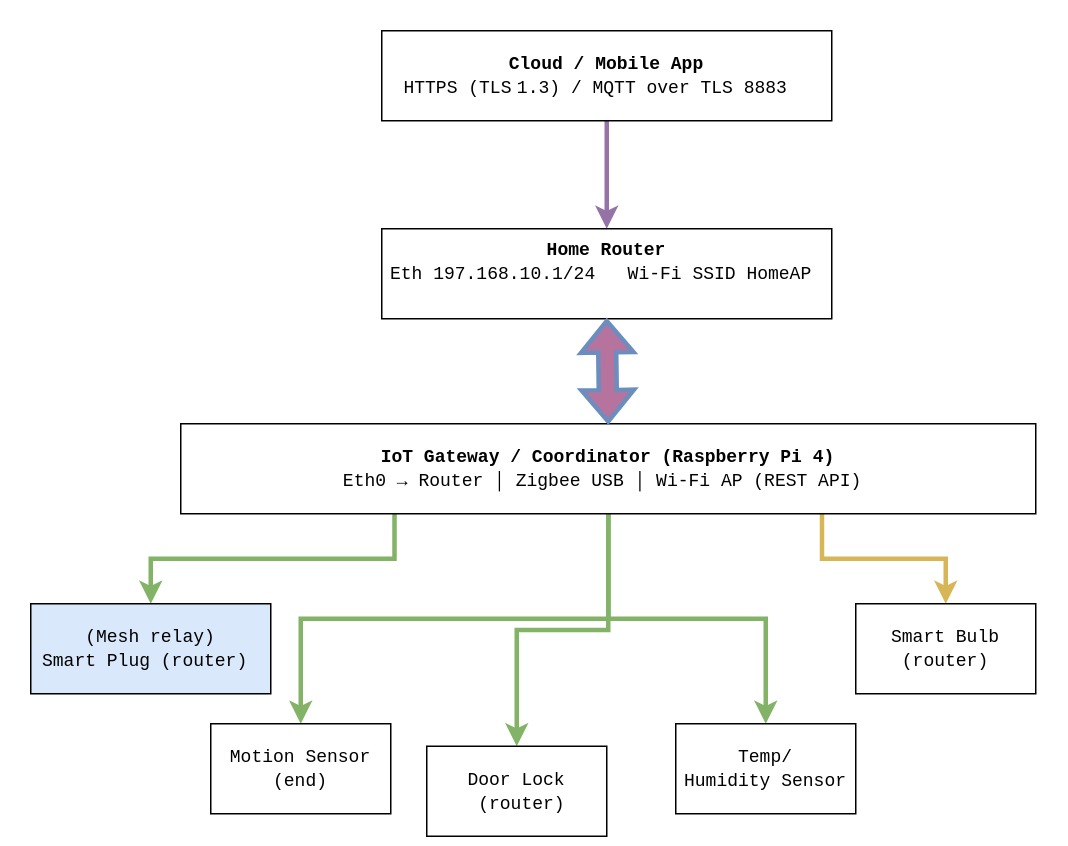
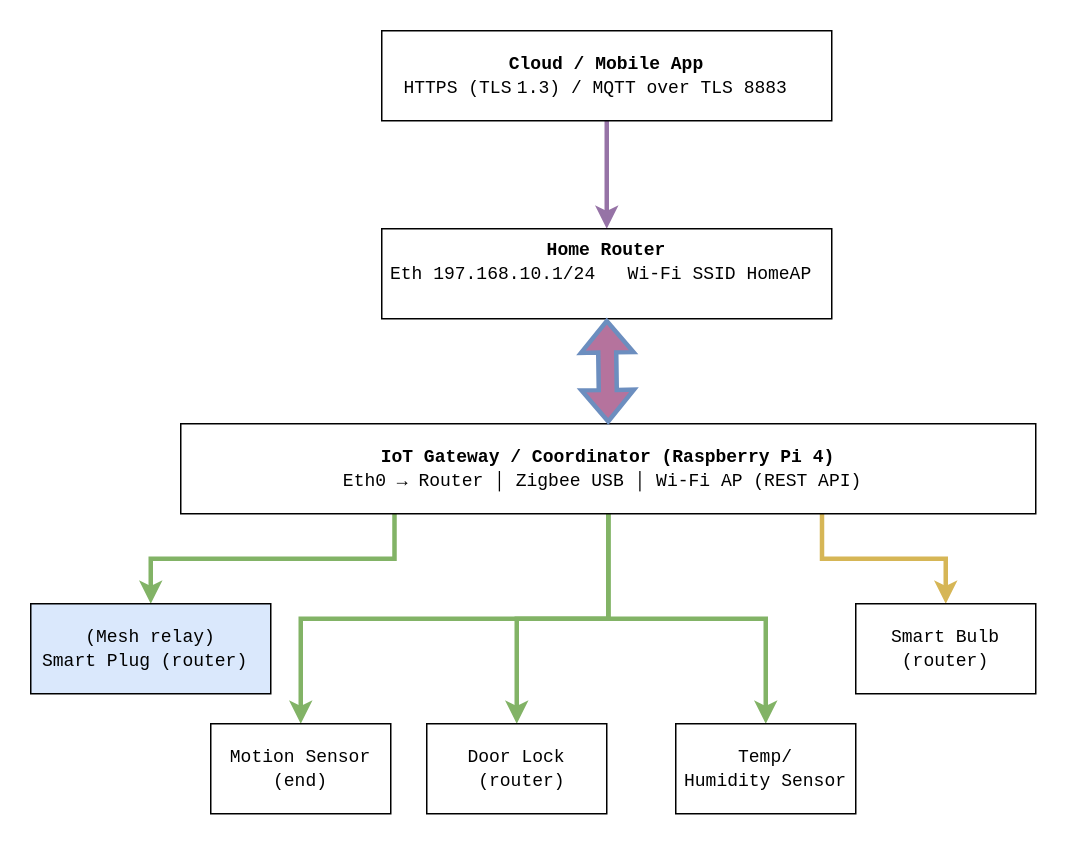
(517, 791) -> (517, 769)
